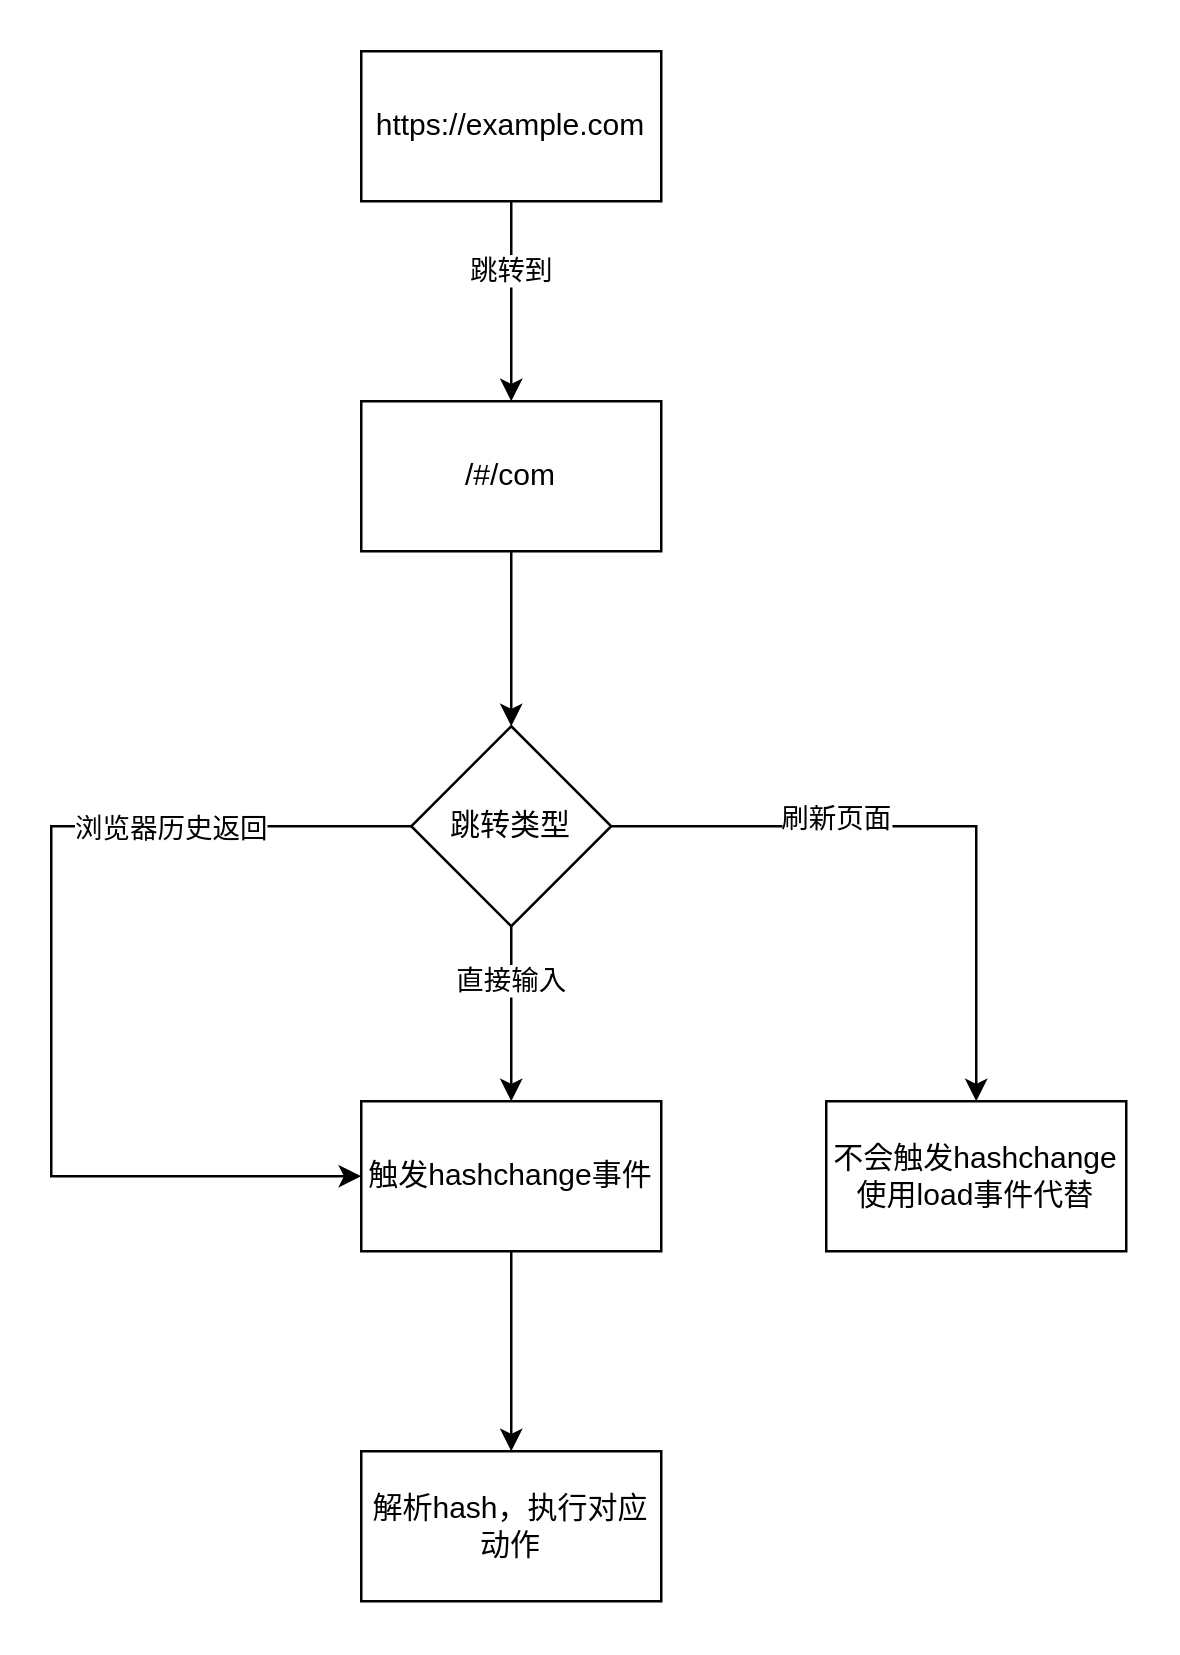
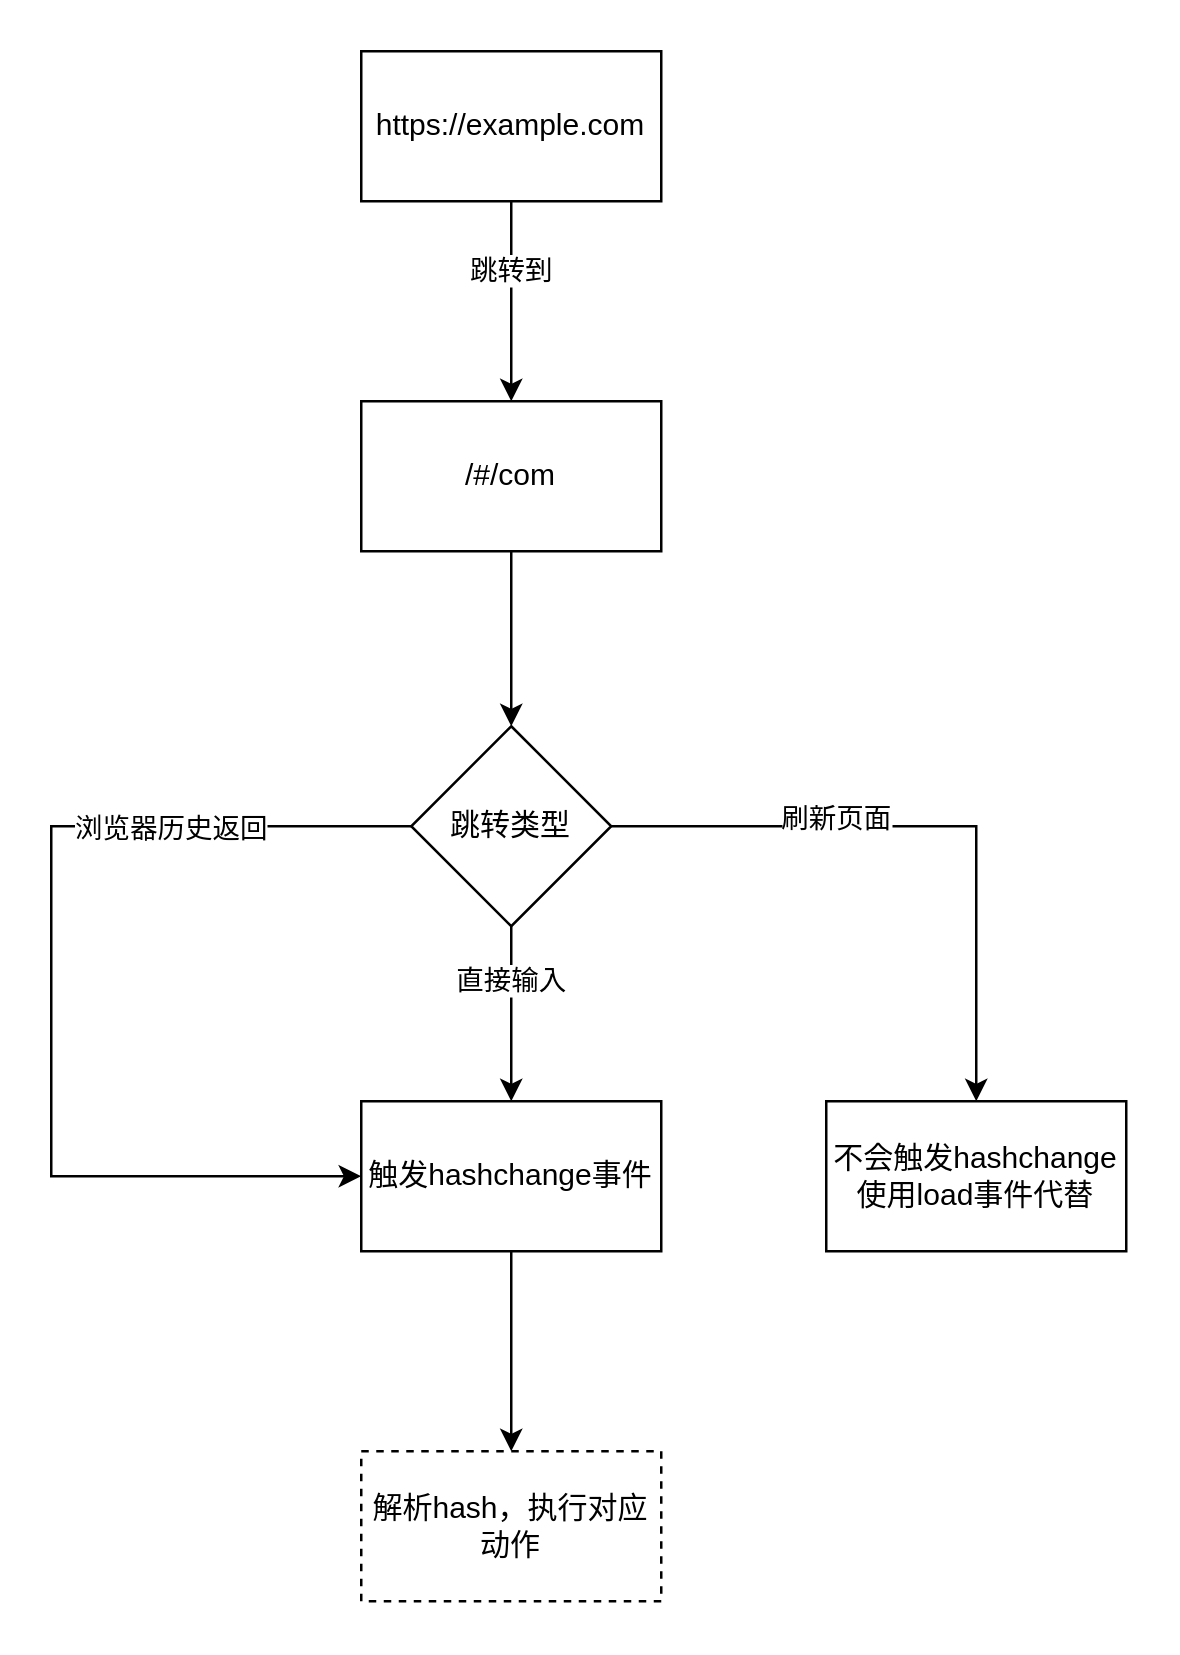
(511, 1526) -> (511, 1526)
